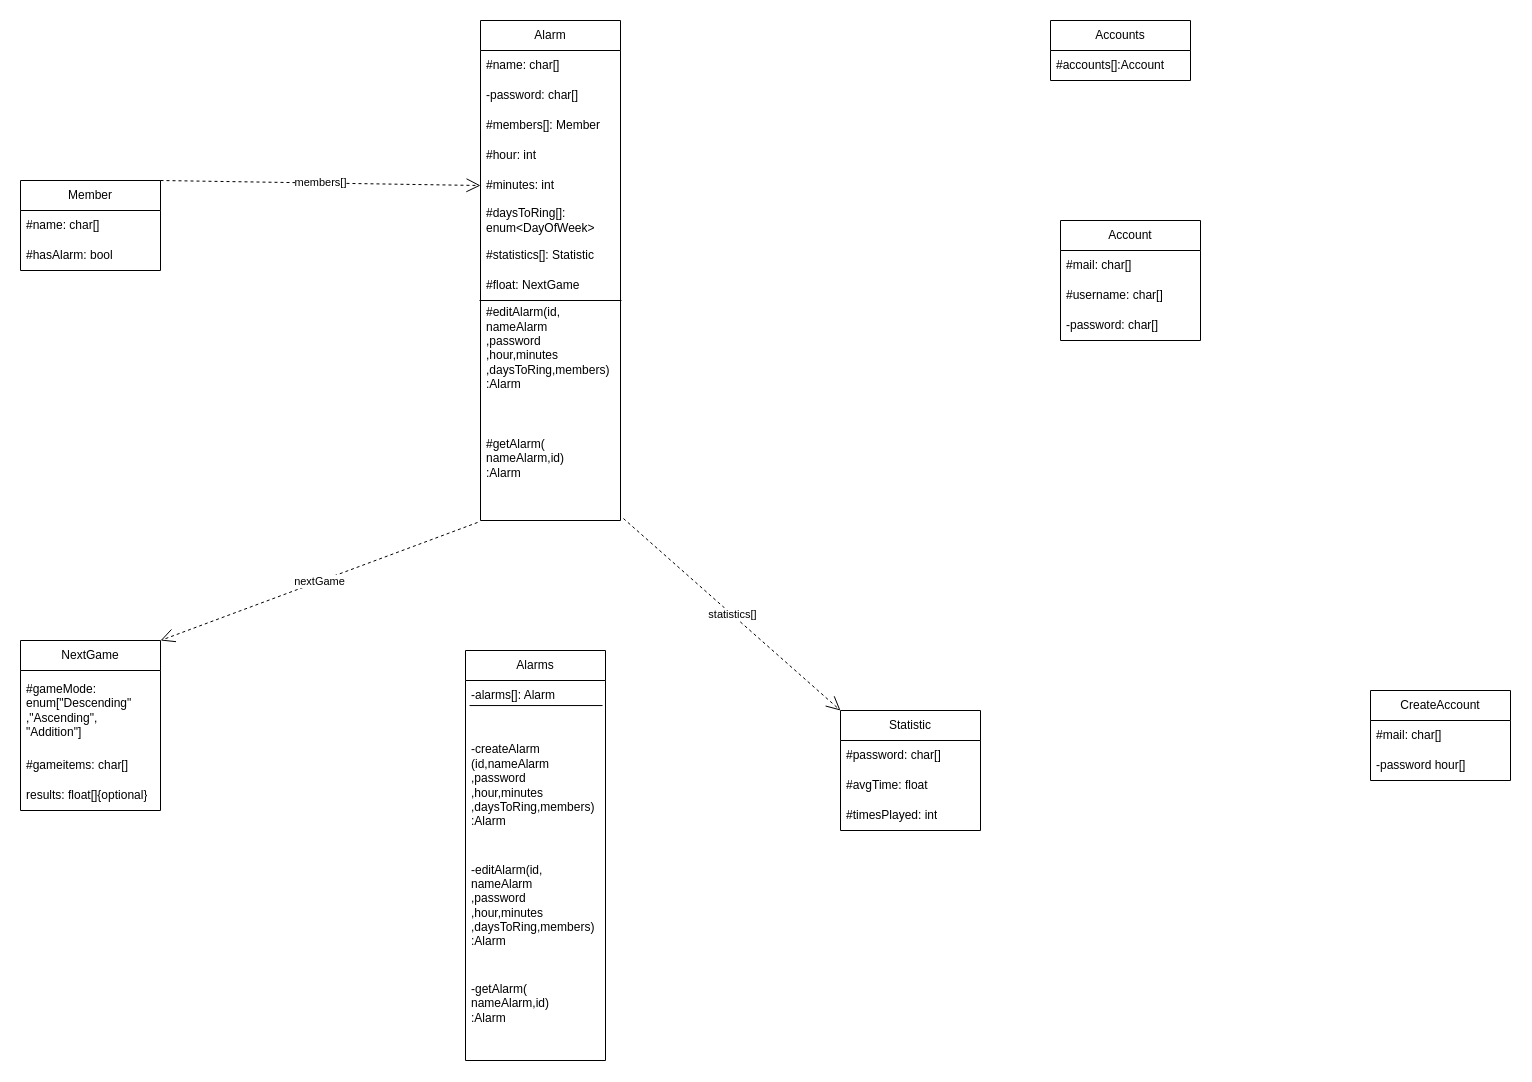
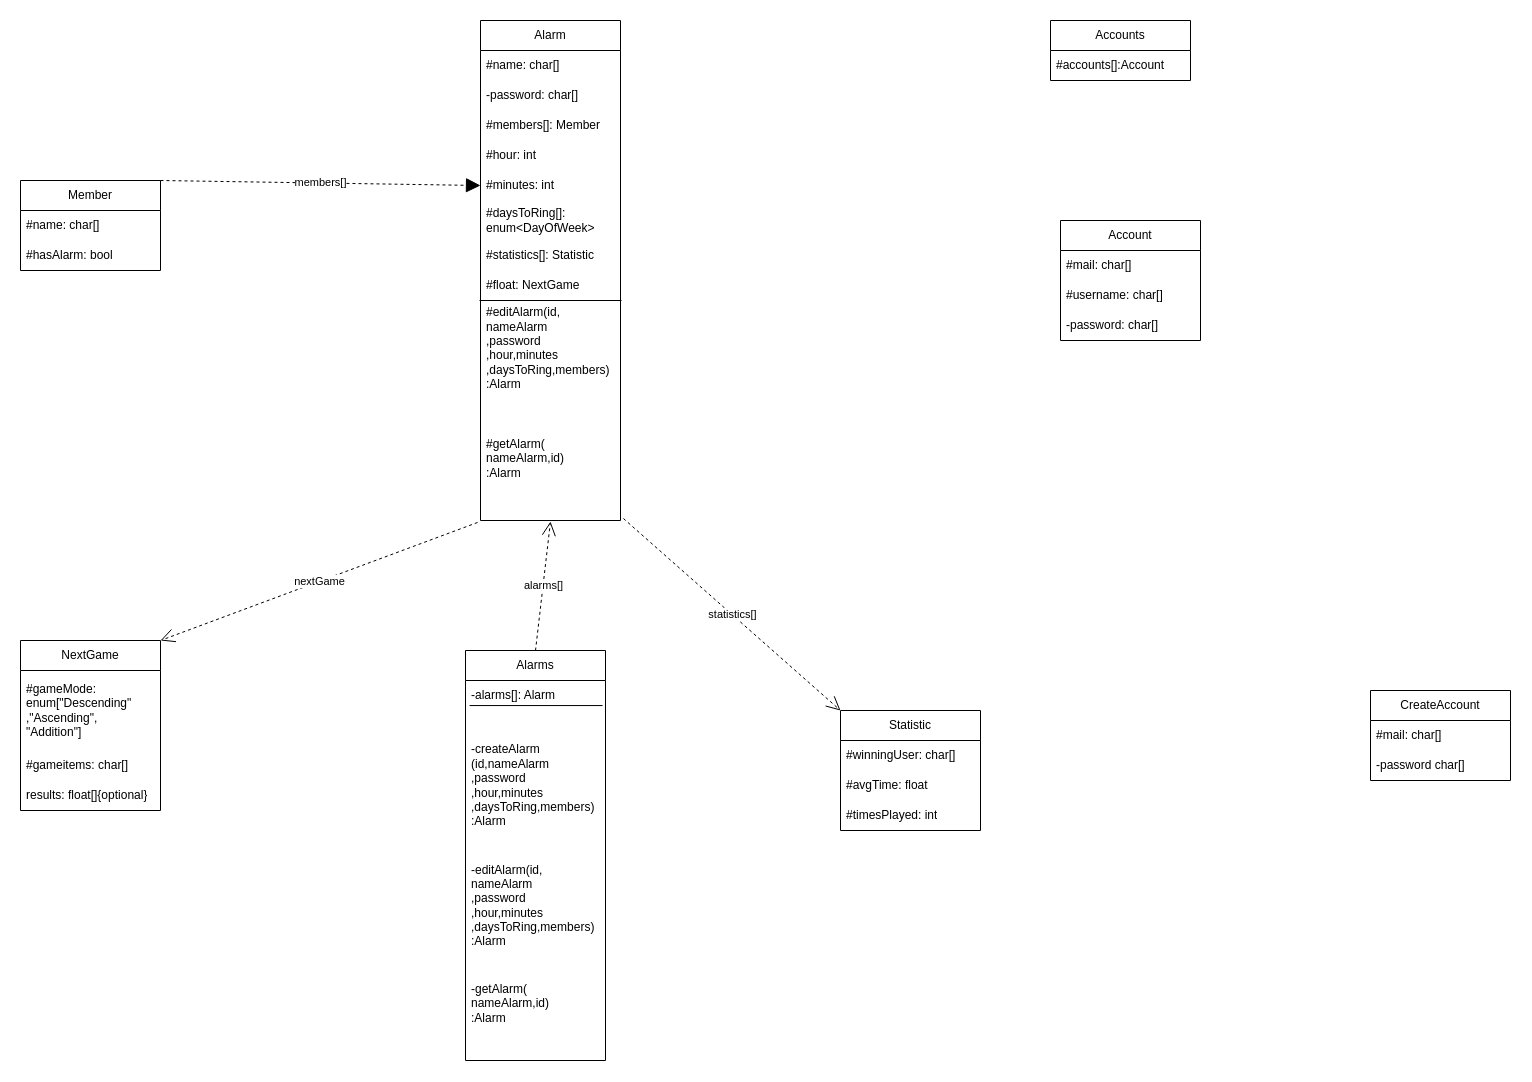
(471, 185) -> (465, 185)
none -> (543, 588)
(901, 756) -> (907, 756)
(1429, 766) -> (1429, 766)
